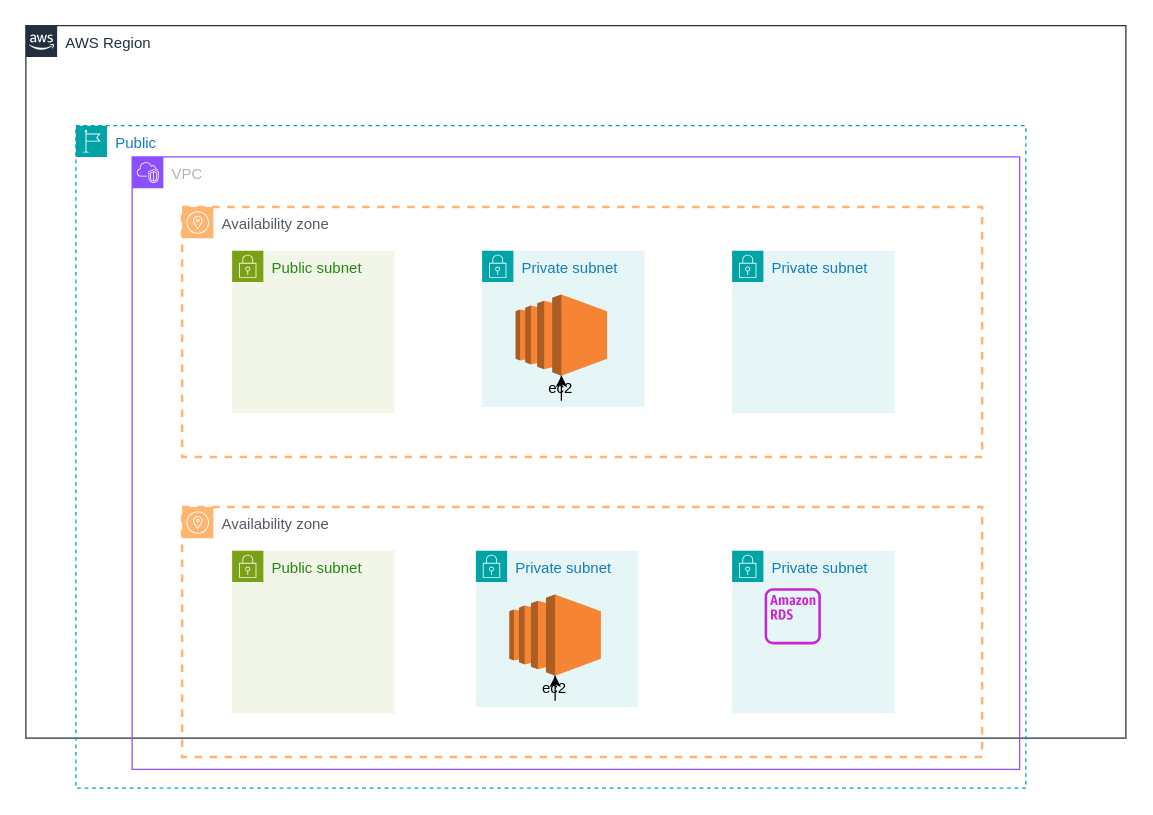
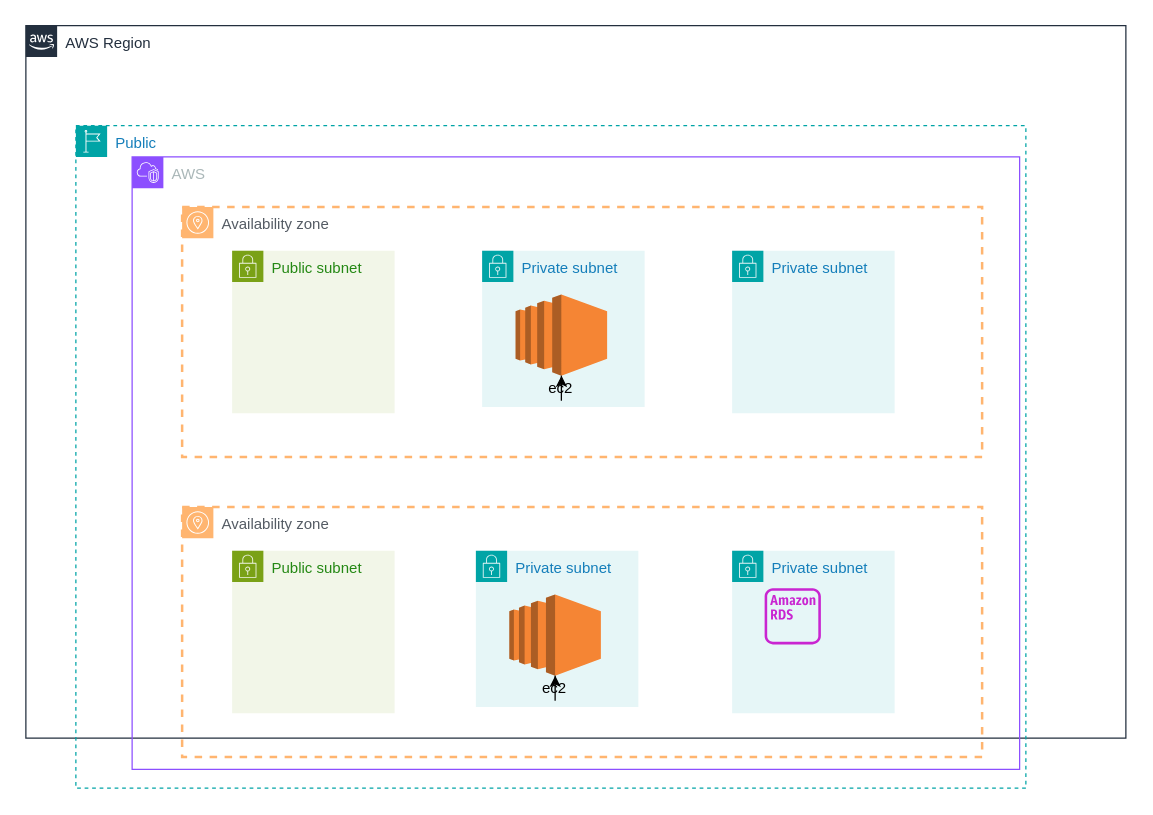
(184, 175) -> (184, 175)
